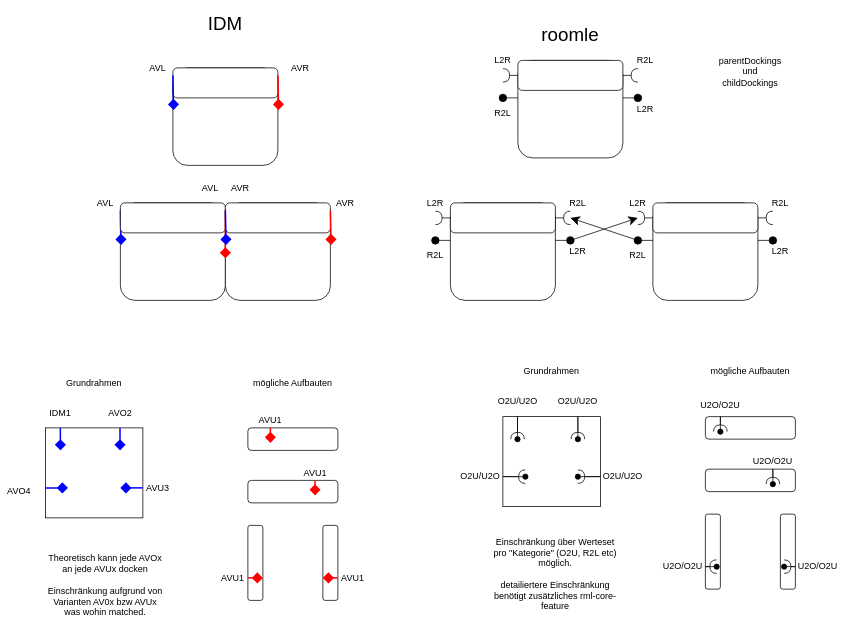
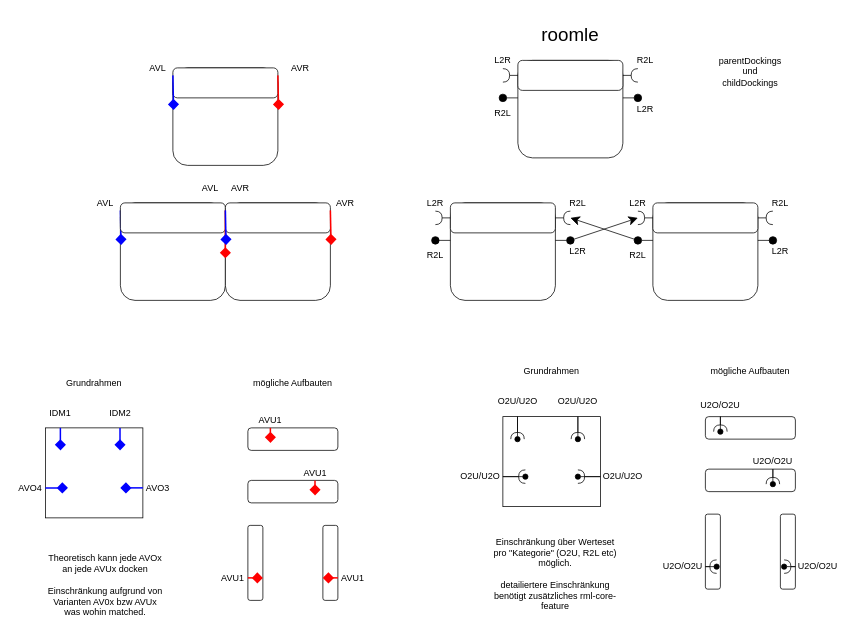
(225, 23) -> none
(120, 413) -> (120, 413)
(158, 488) -> (158, 488)
(19, 492) -> (30, 488)
